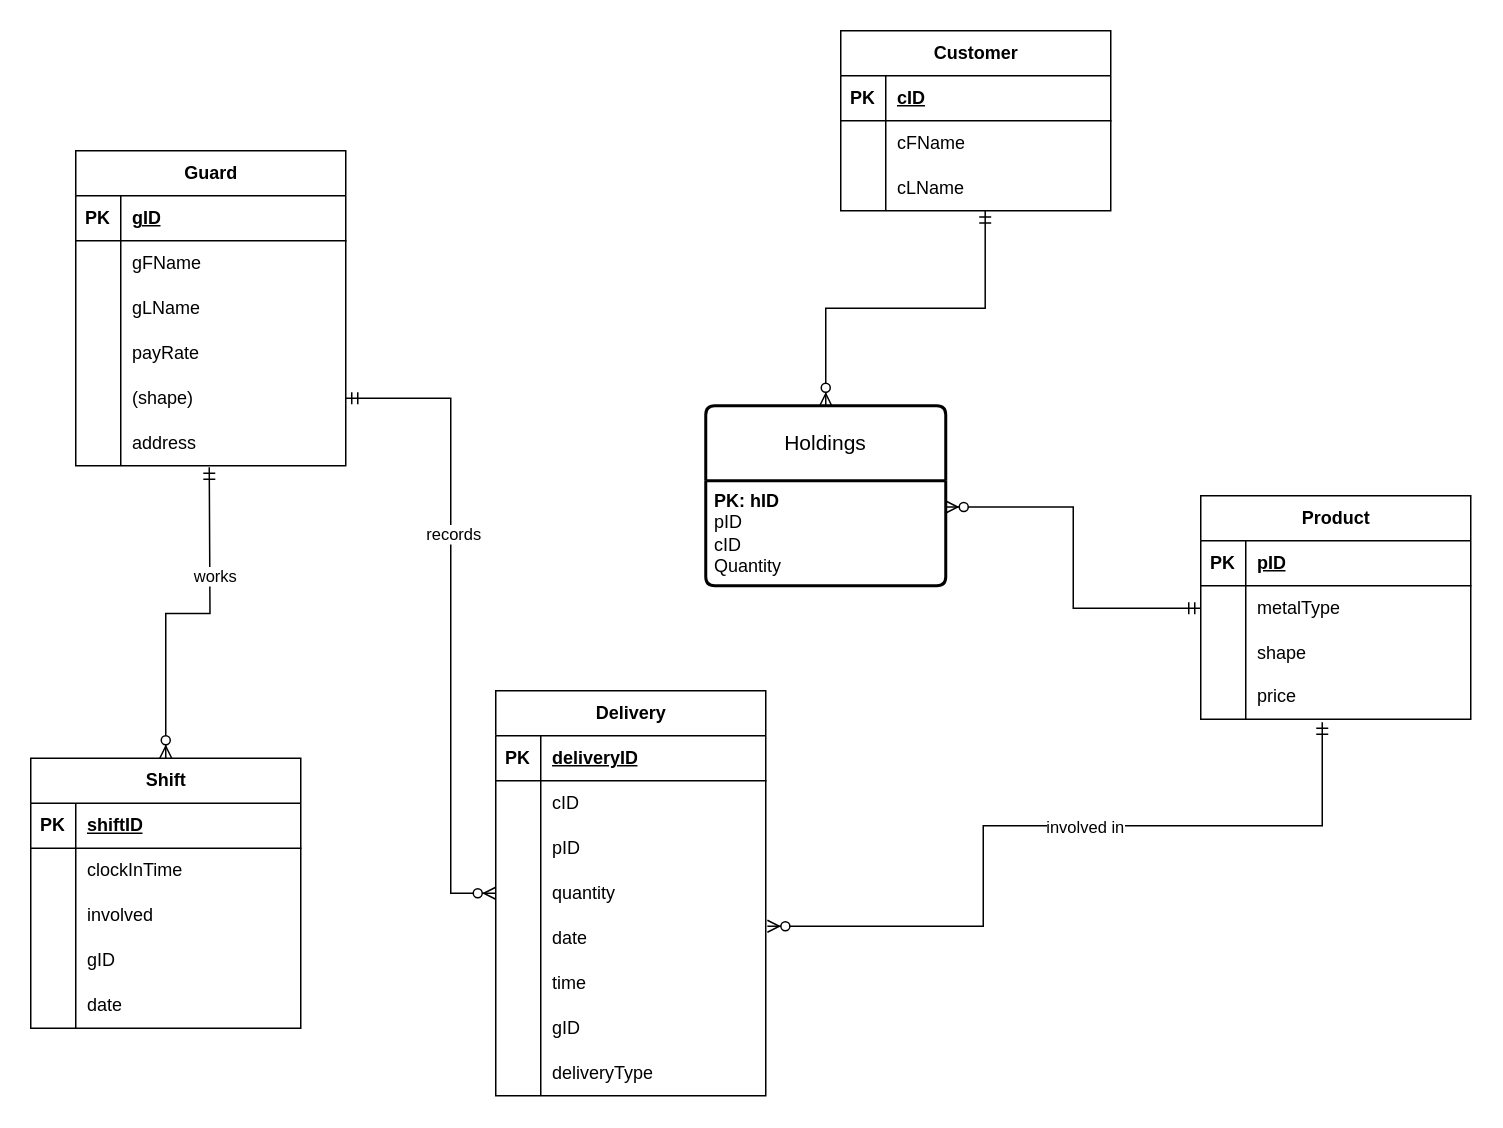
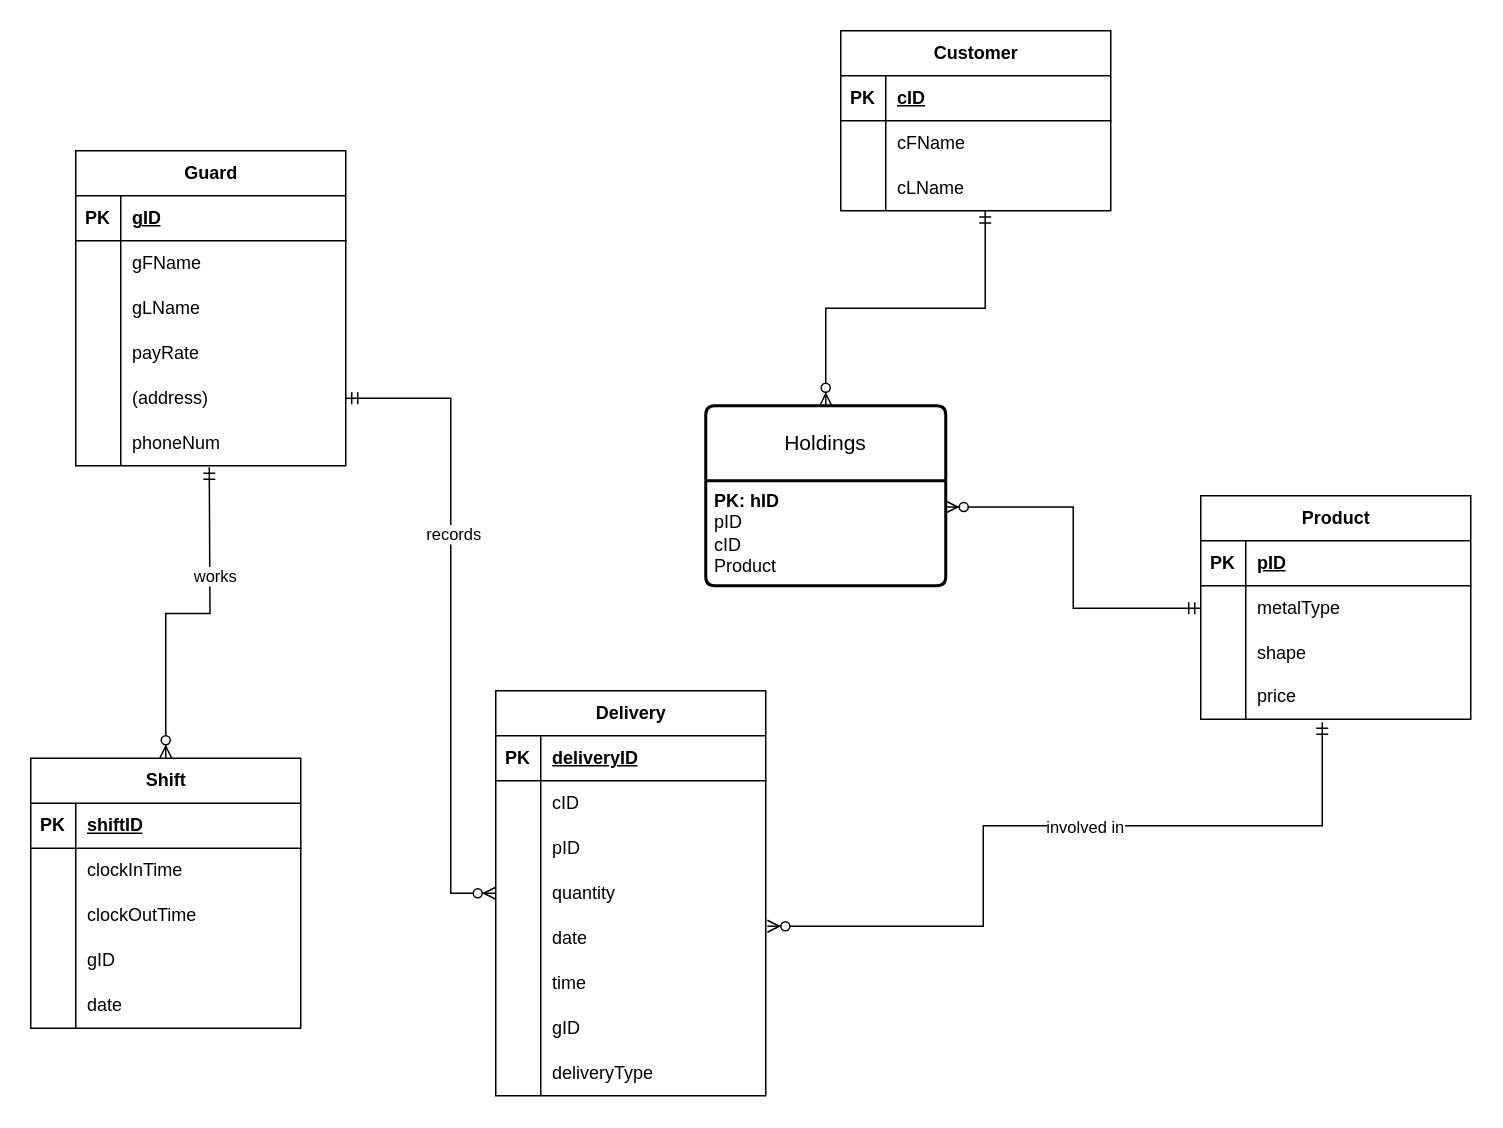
(168, 398) -> (178, 398)
(168, 443) -> (173, 443)
(753, 534) -> (750, 534)
(123, 916) -> (144, 916)
